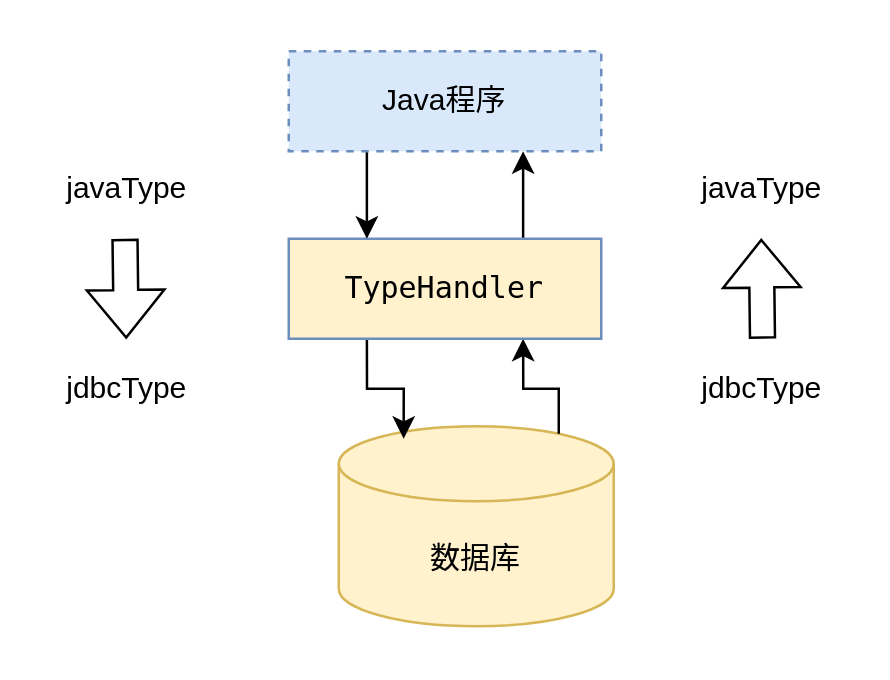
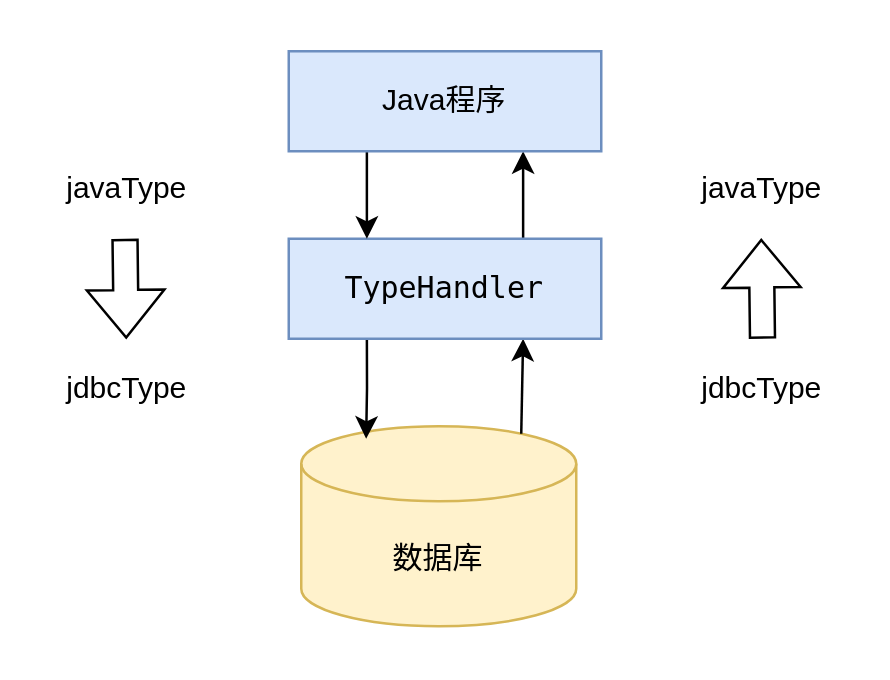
(445, 101) -> (445, 101)
(445, 289) -> (445, 289)
(476, 526) -> (439, 526)
